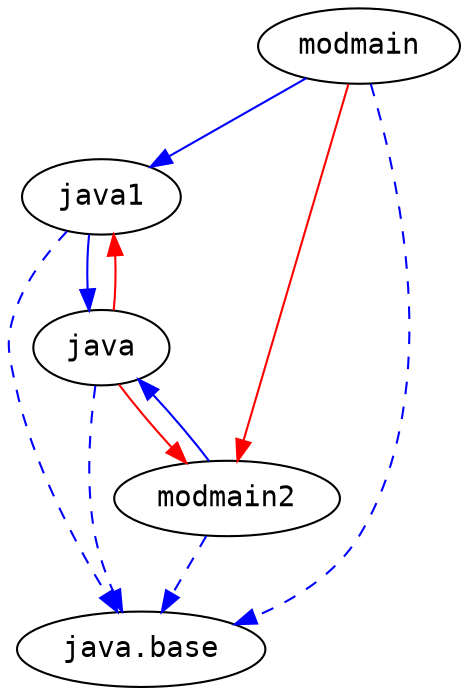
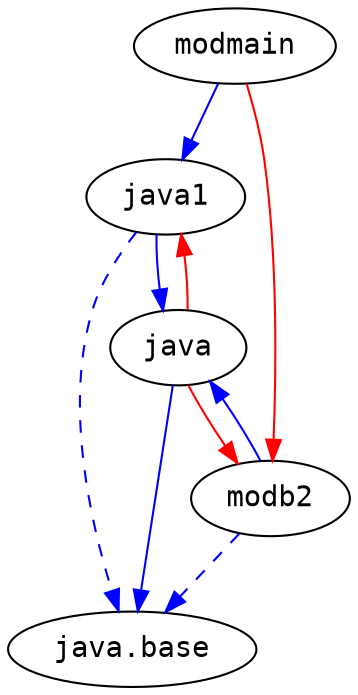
(406, 379) -> none
(90, 490) -> (157, 488)
(227, 498) -> (270, 498)
